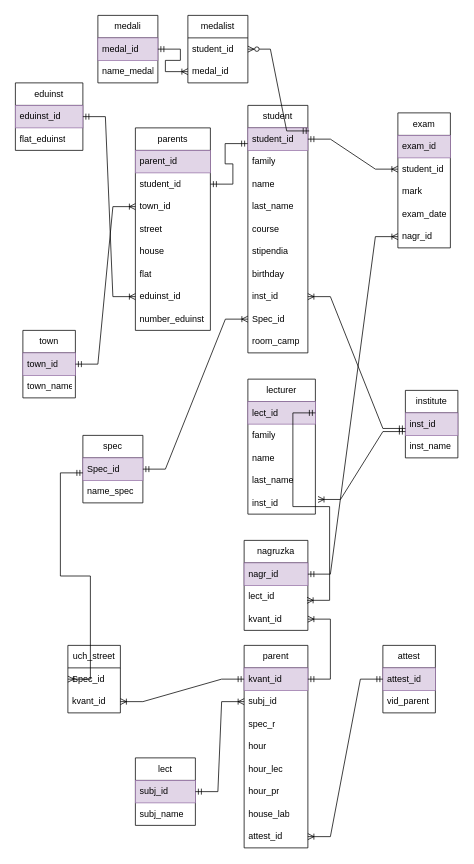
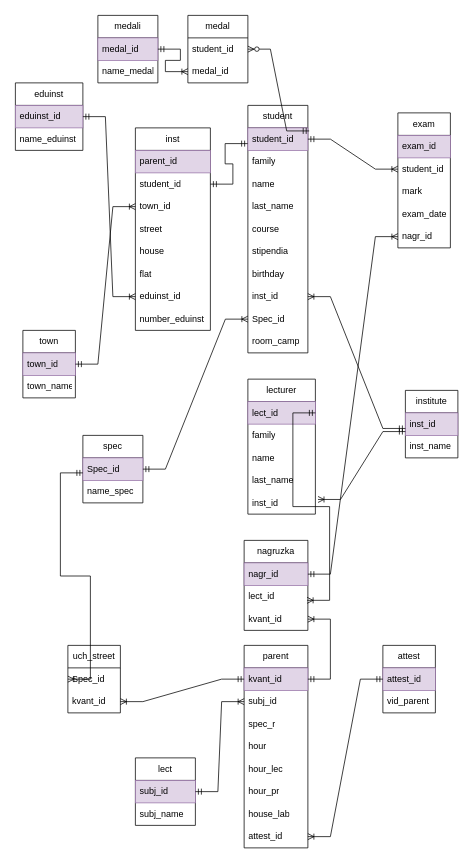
(218, 27) -> (218, 27)
(48, 139) -> (49, 139)
(173, 139) -> (173, 139)
